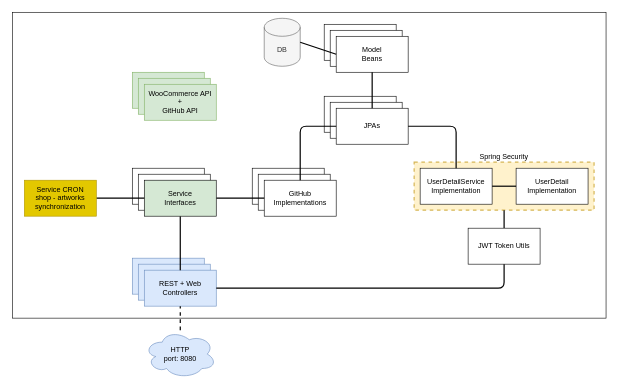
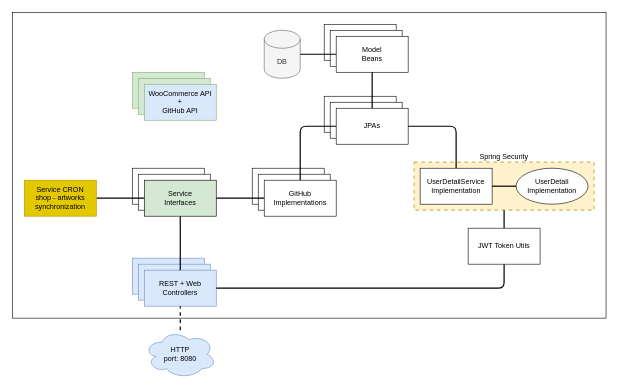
(282, 42) -> (282, 54)
(180, 102) -> (180, 102)
(552, 186) -> (552, 186)
